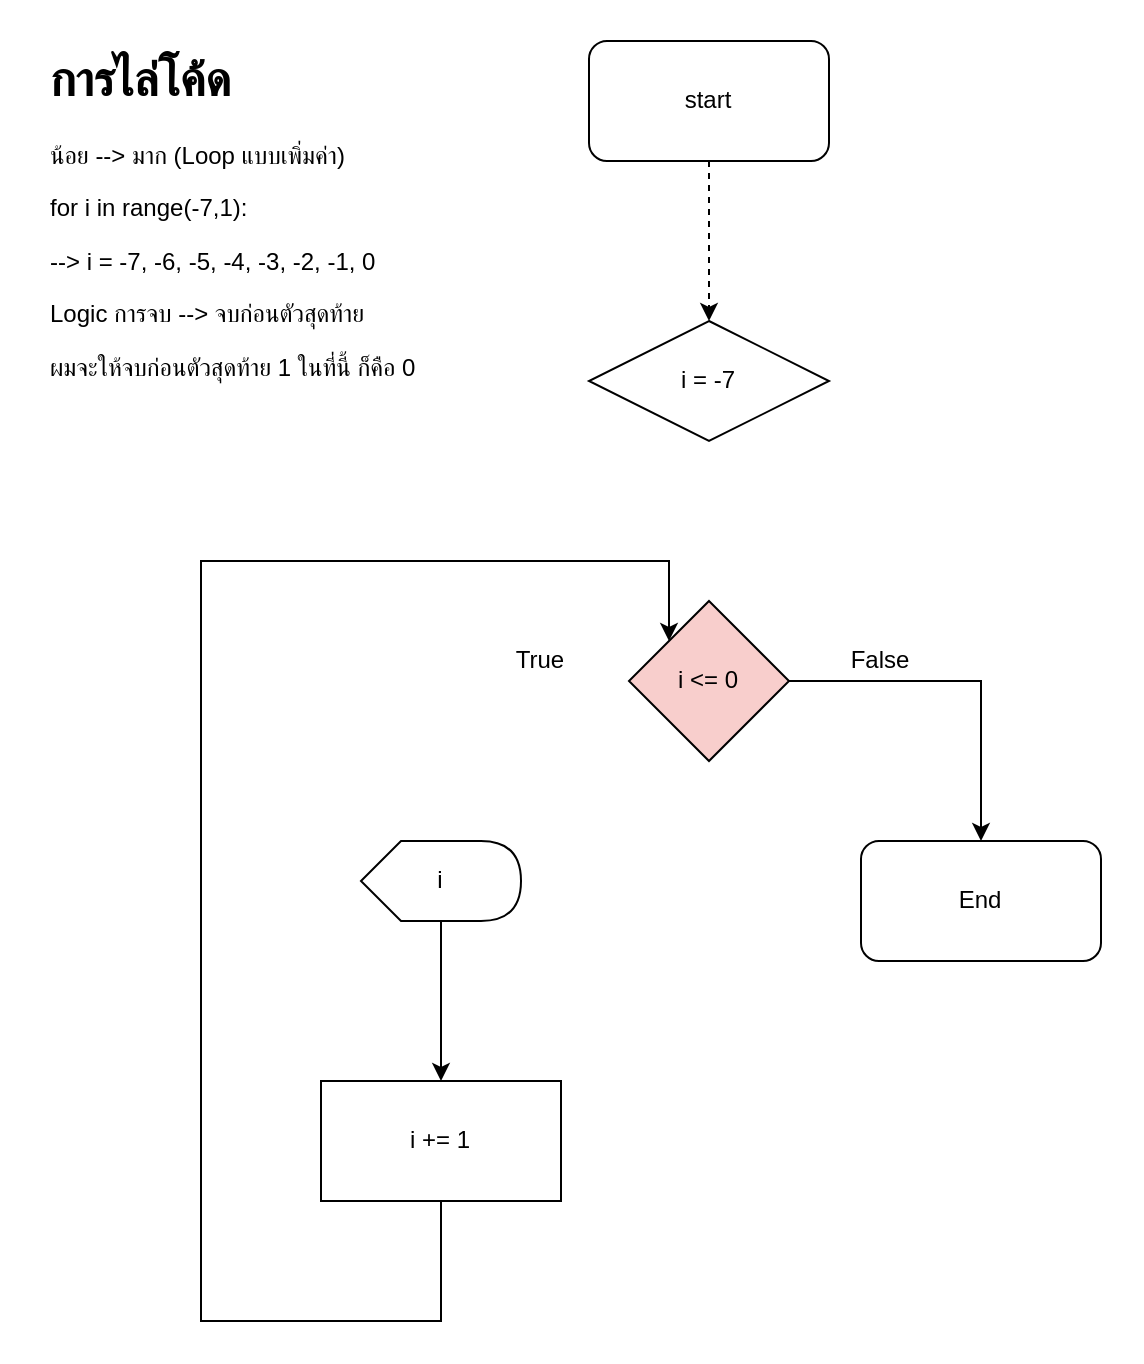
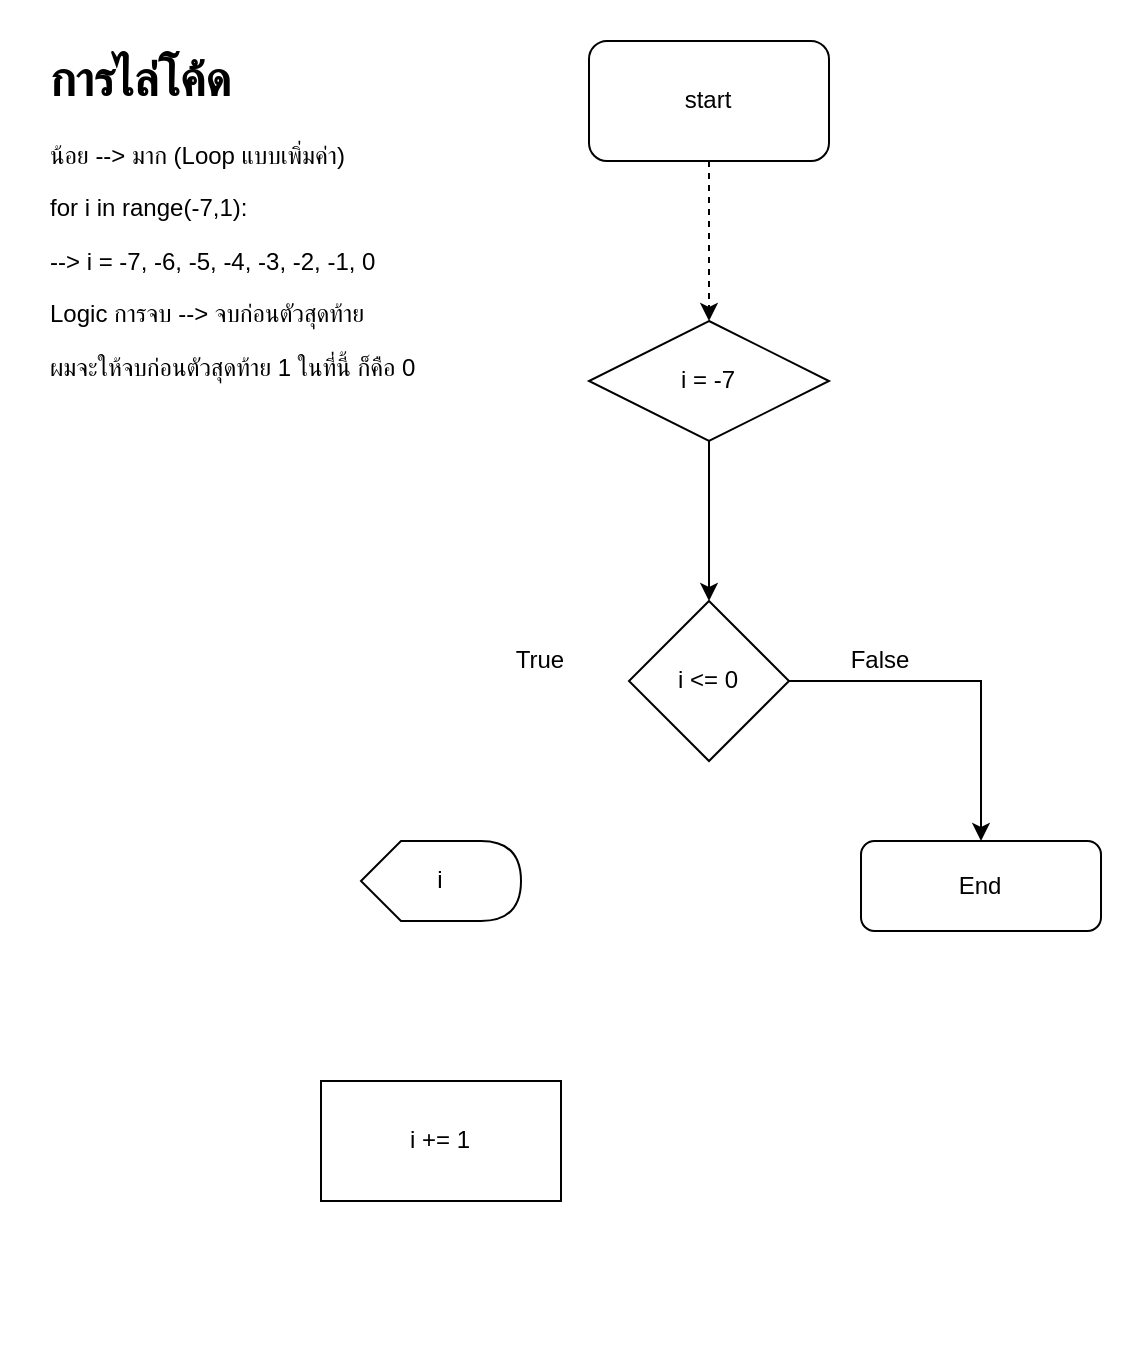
none -> (709, 514)
(709, 681) -> (709, 681)
(201, 854) -> none
(981, 901) -> (981, 886)
(441, 994) -> none
